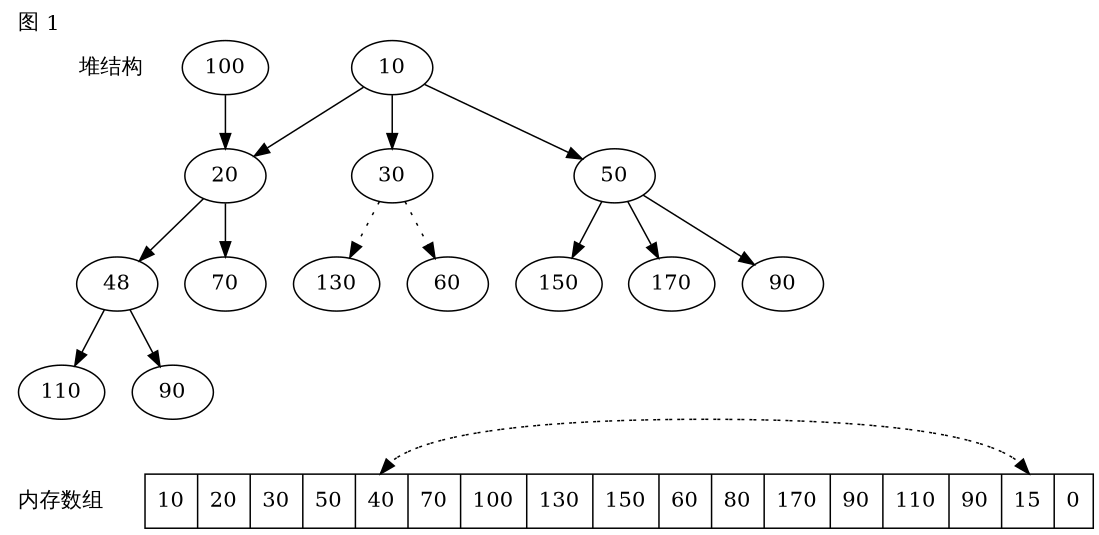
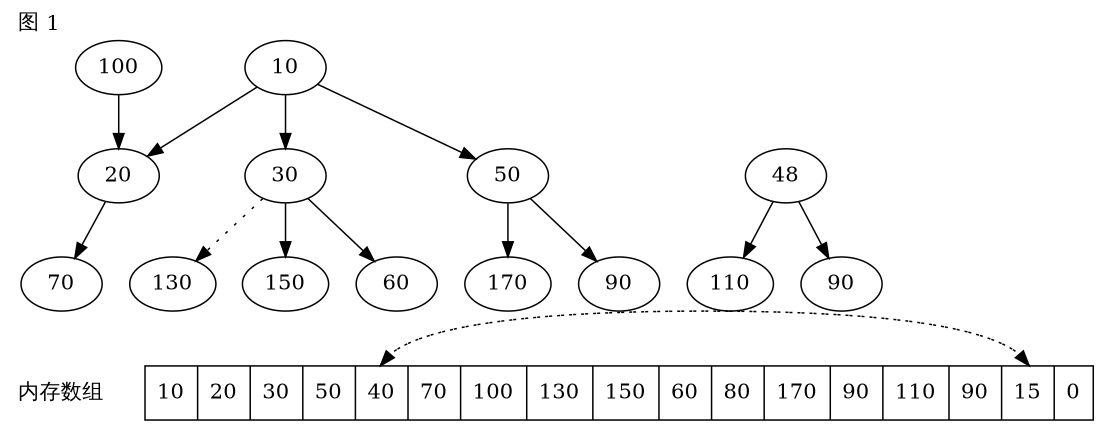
(111, 68) -> none
(416, 223) -> (336, 225)
(591, 223) -> (286, 223)
(177, 225) -> none
